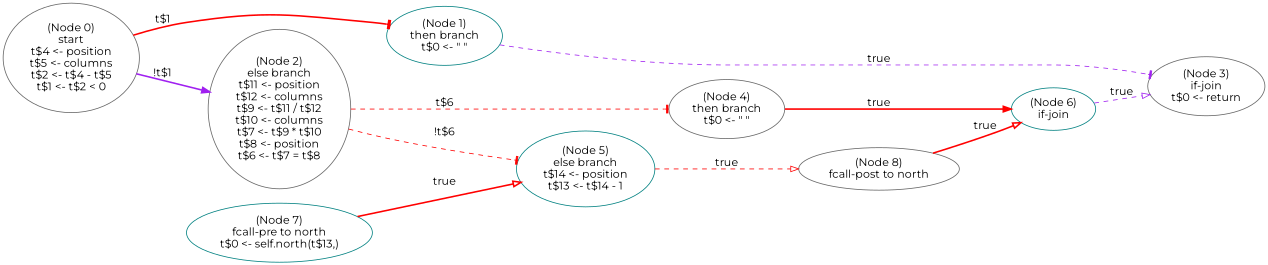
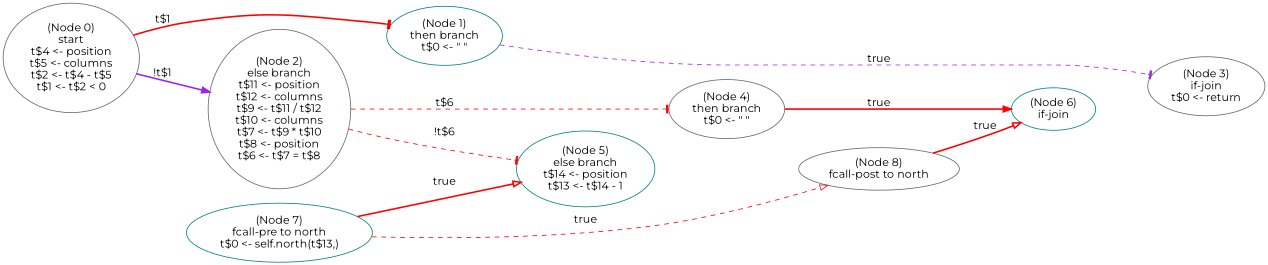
(1118, 99) -> none
(723, 169) -> (598, 232)
